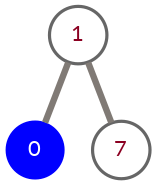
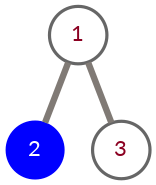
(35, 150) -> (35, 150)
(121, 150) -> (121, 150)
